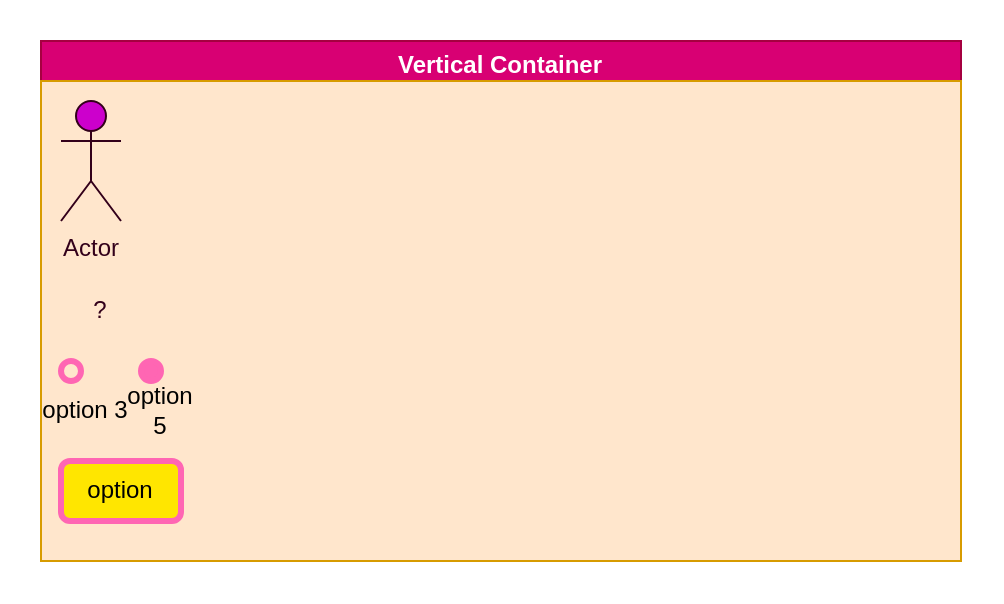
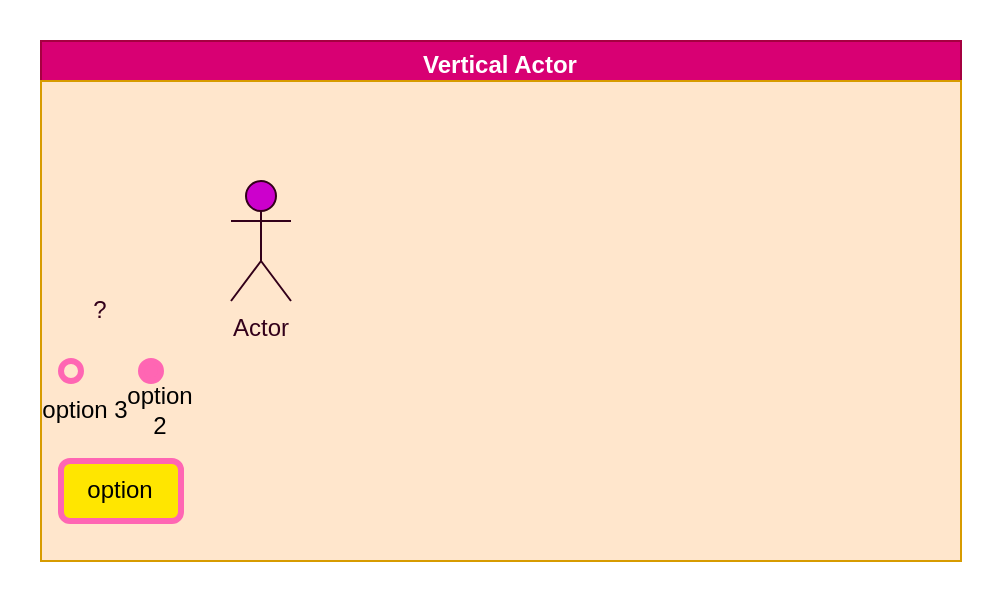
(500, 65) -> (500, 65)
(91, 161) -> (261, 241)
(161, 411) -> (161, 411)
